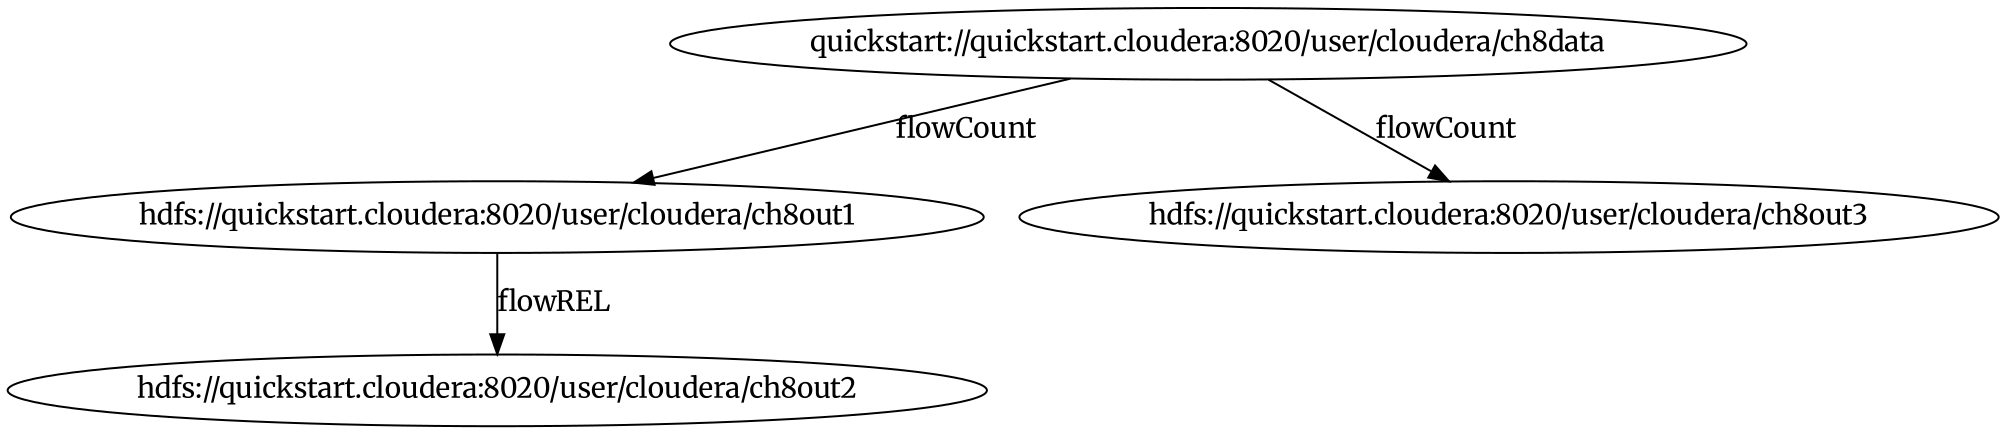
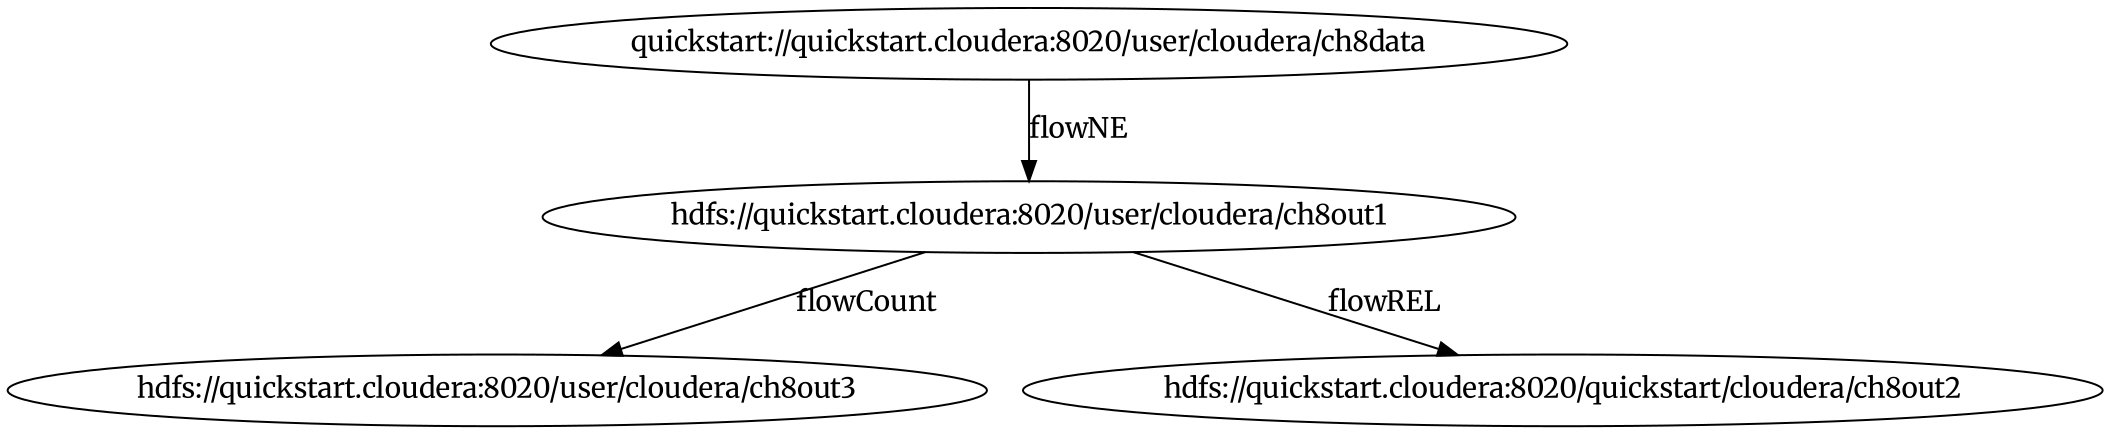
(1350, 125) -> (773, 301)
(966, 130) -> (1079, 130)
(497, 390) -> (1563, 390)
